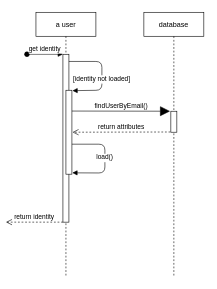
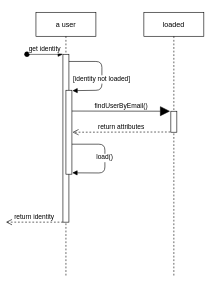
(173, 25) -> (173, 25)
